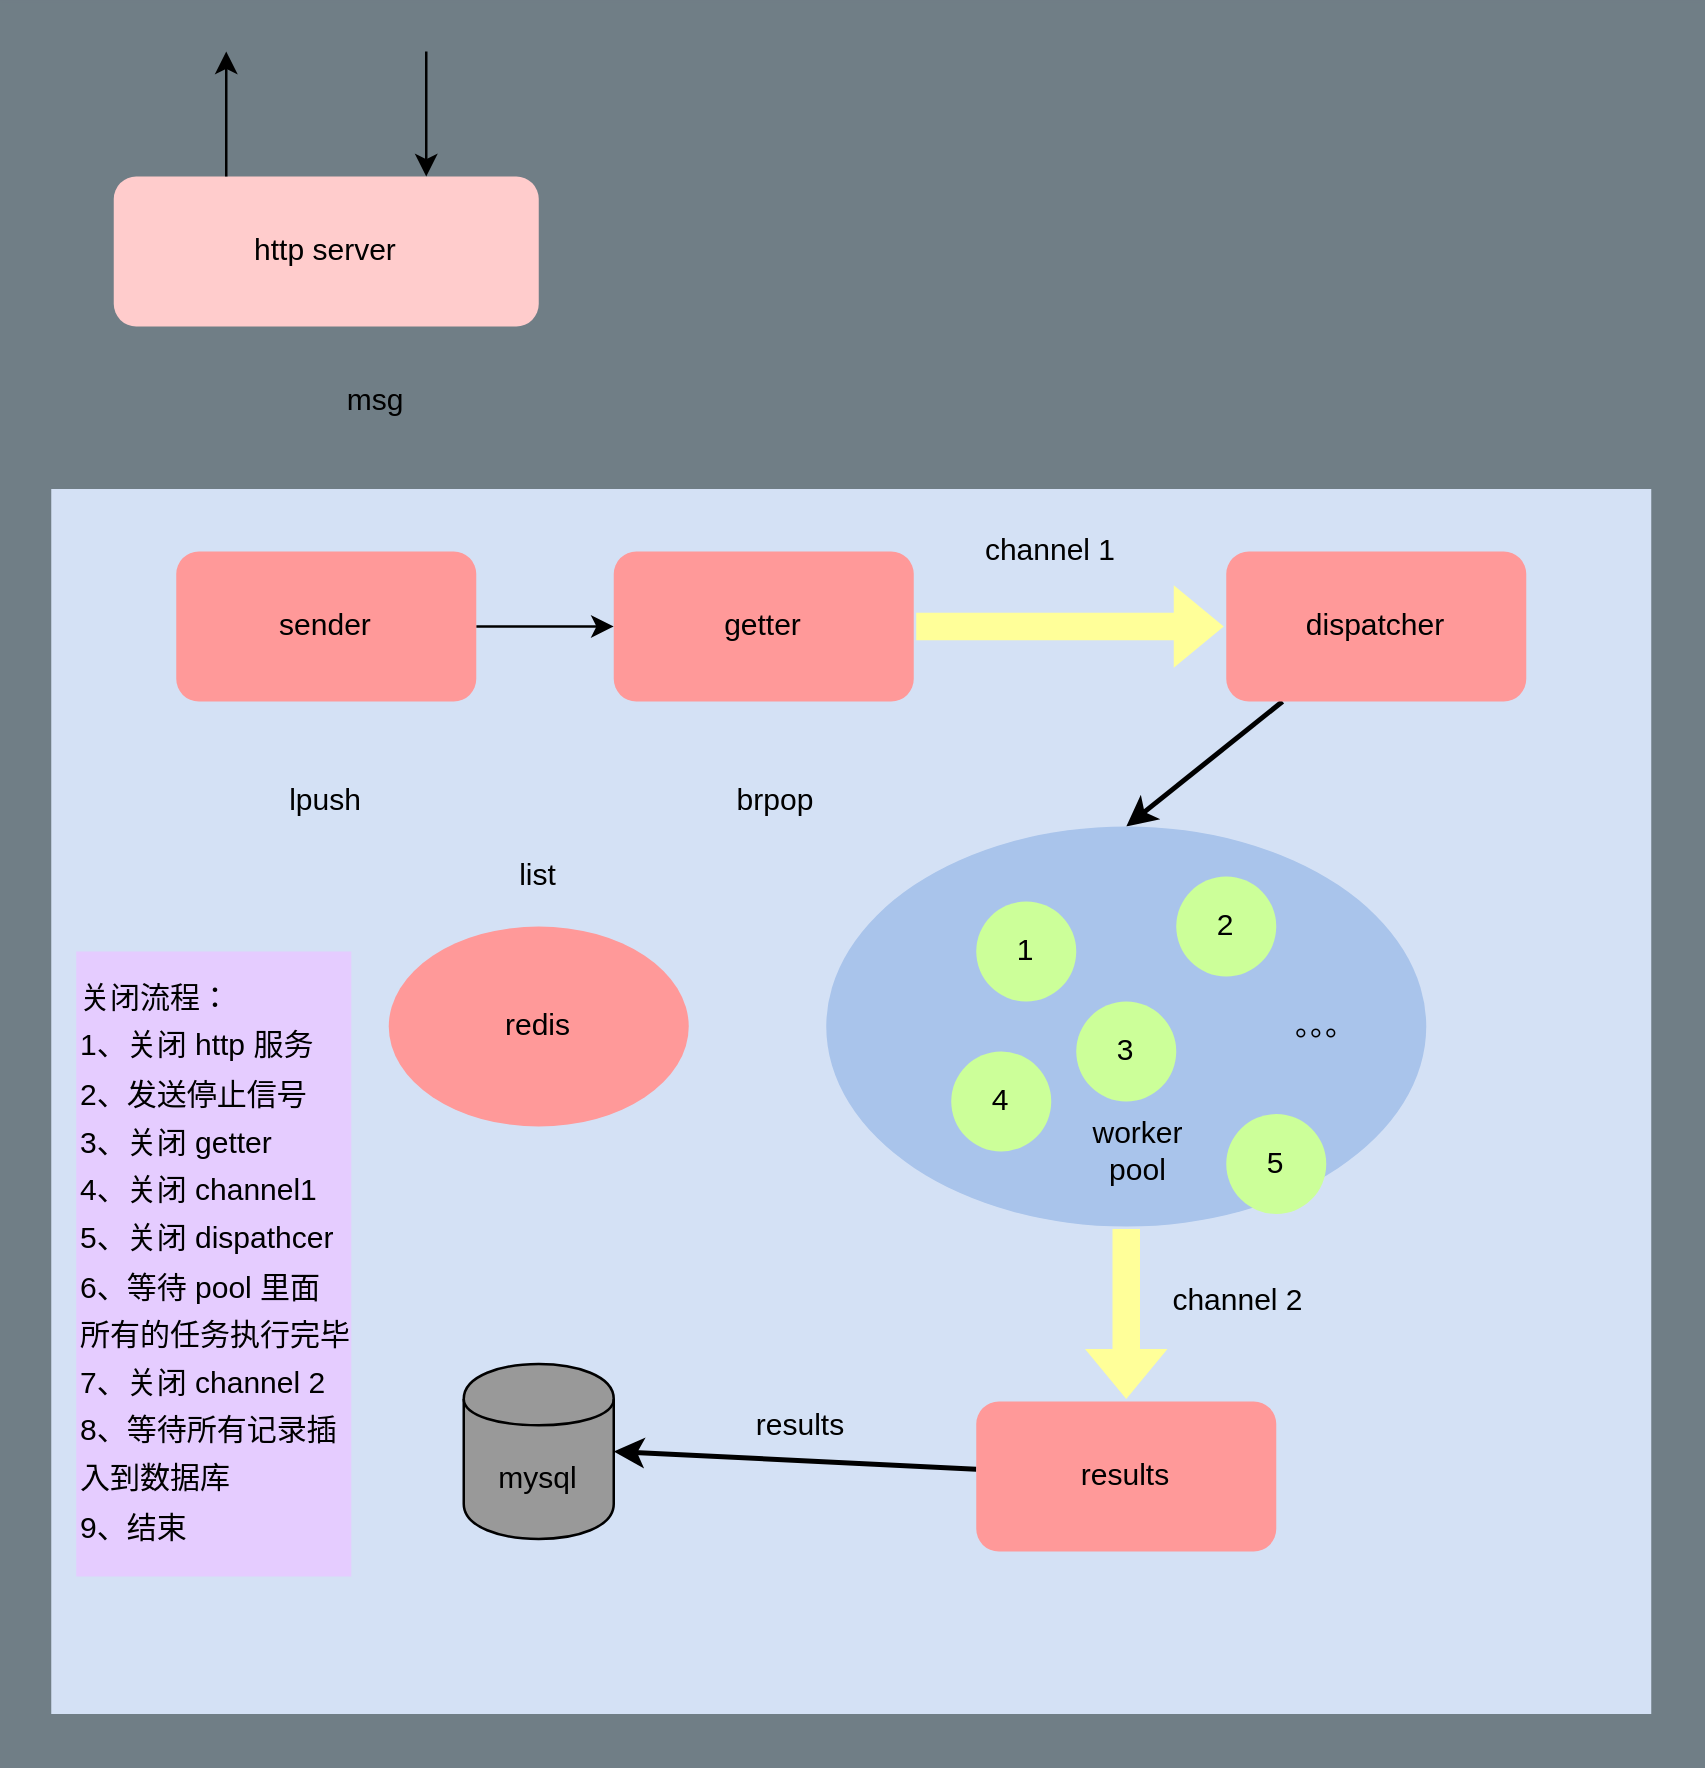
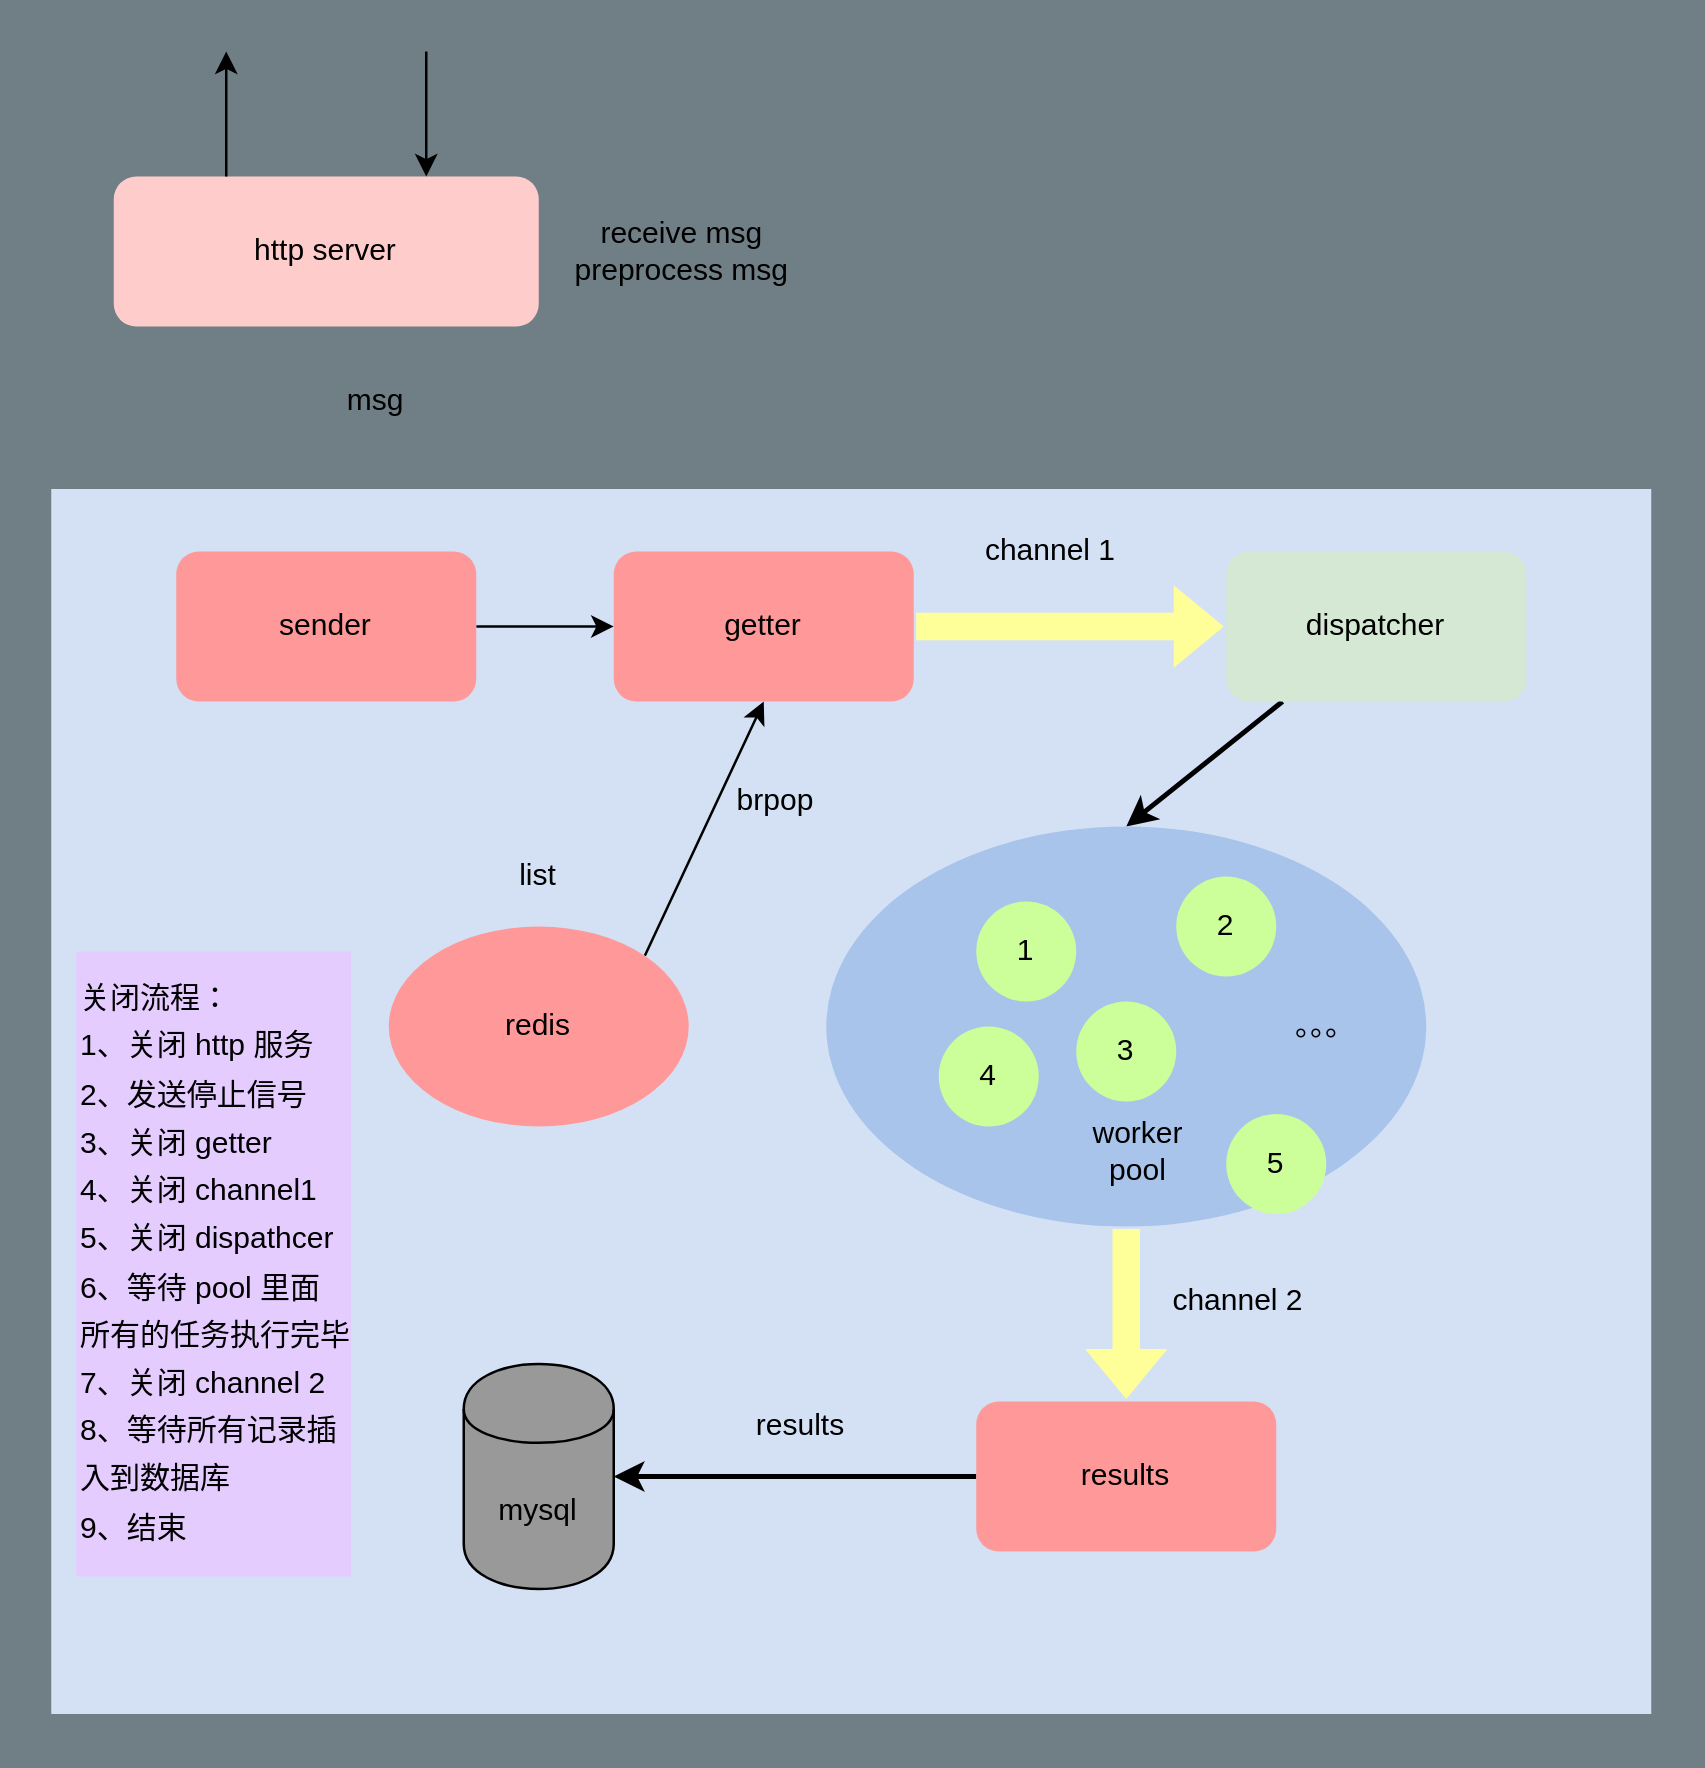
none -> (683, 251)
(1376, 626) -> (1376, 626)
(326, 801) -> none
none -> (701, 836)
(1001, 1101) -> (989, 1076)
(539, 1451) -> (539, 1476)
